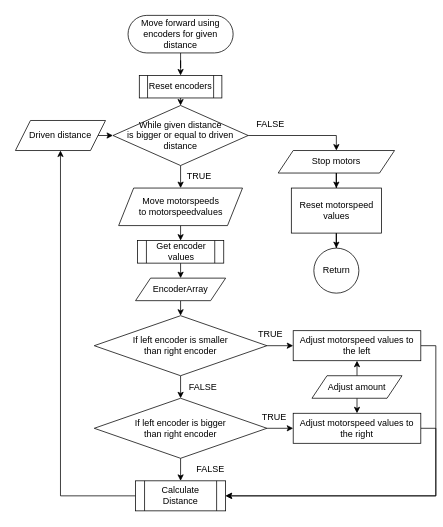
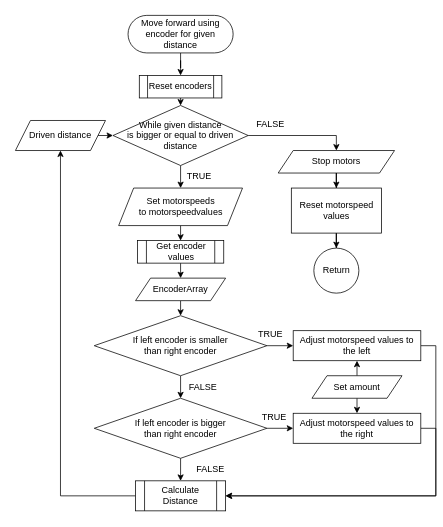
(180, 34) -> (180, 34)
(181, 207) -> (181, 207)
(357, 387) -> (357, 387)
